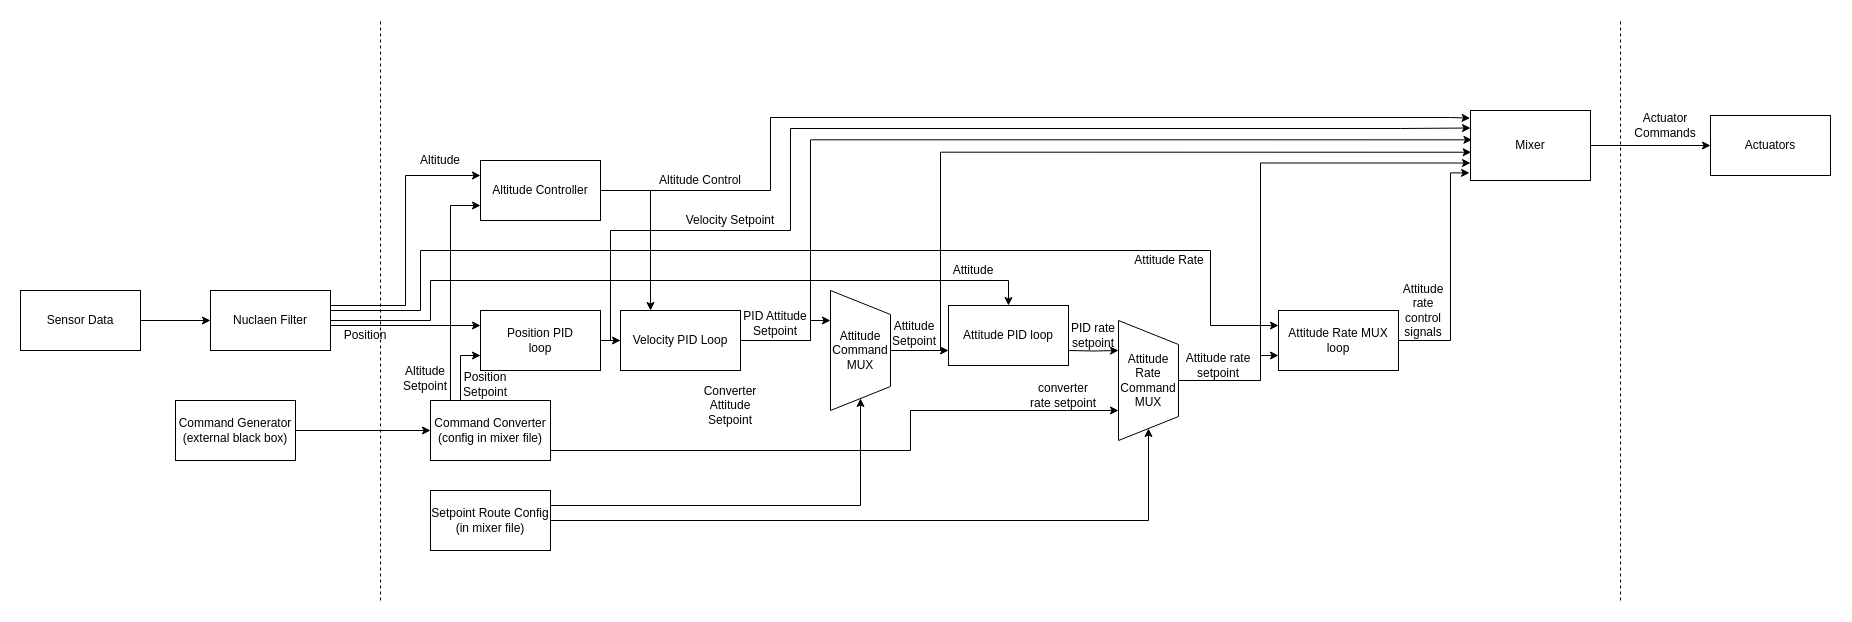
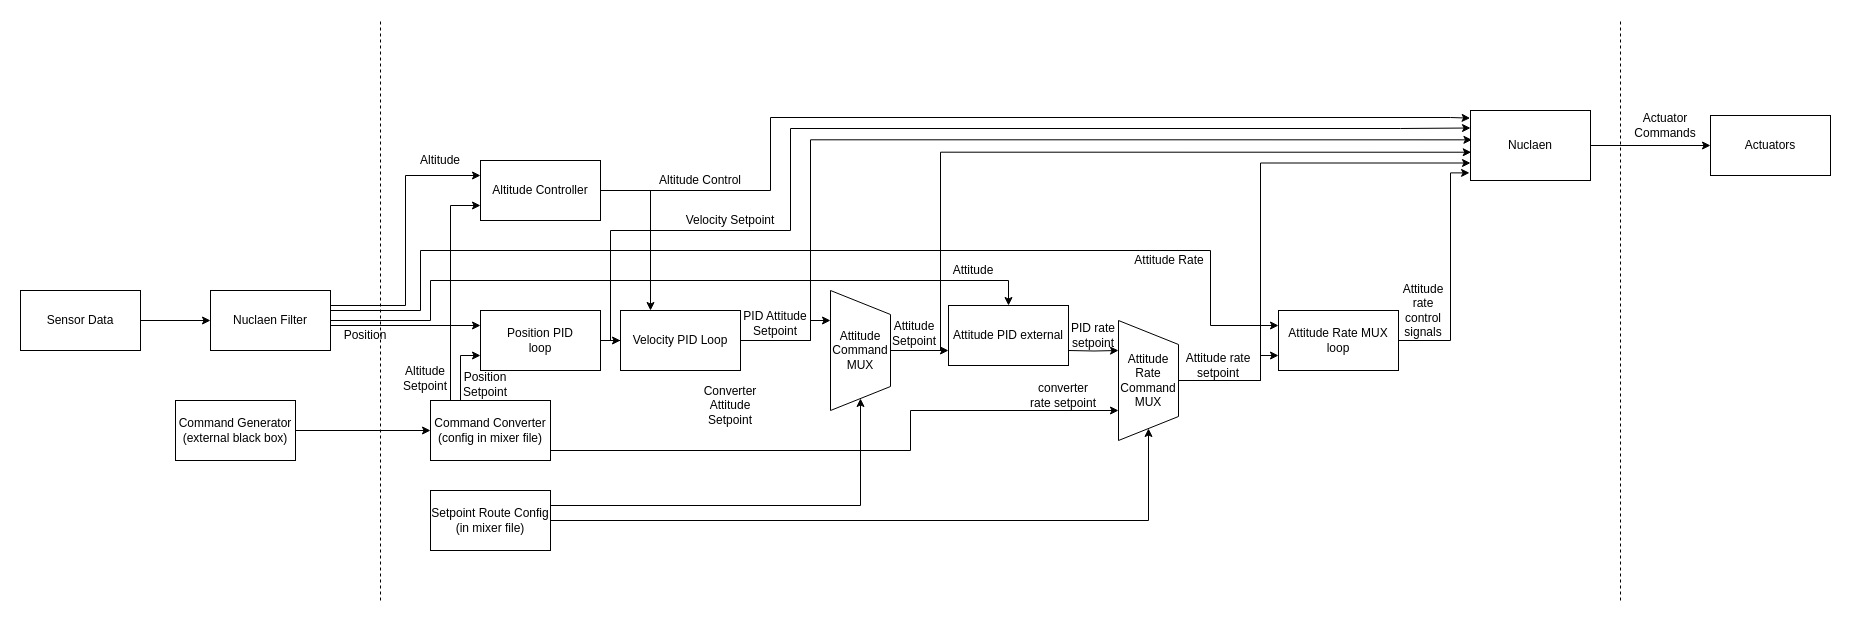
(1531, 146) -> (1531, 146)
(1009, 336) -> (1009, 336)
